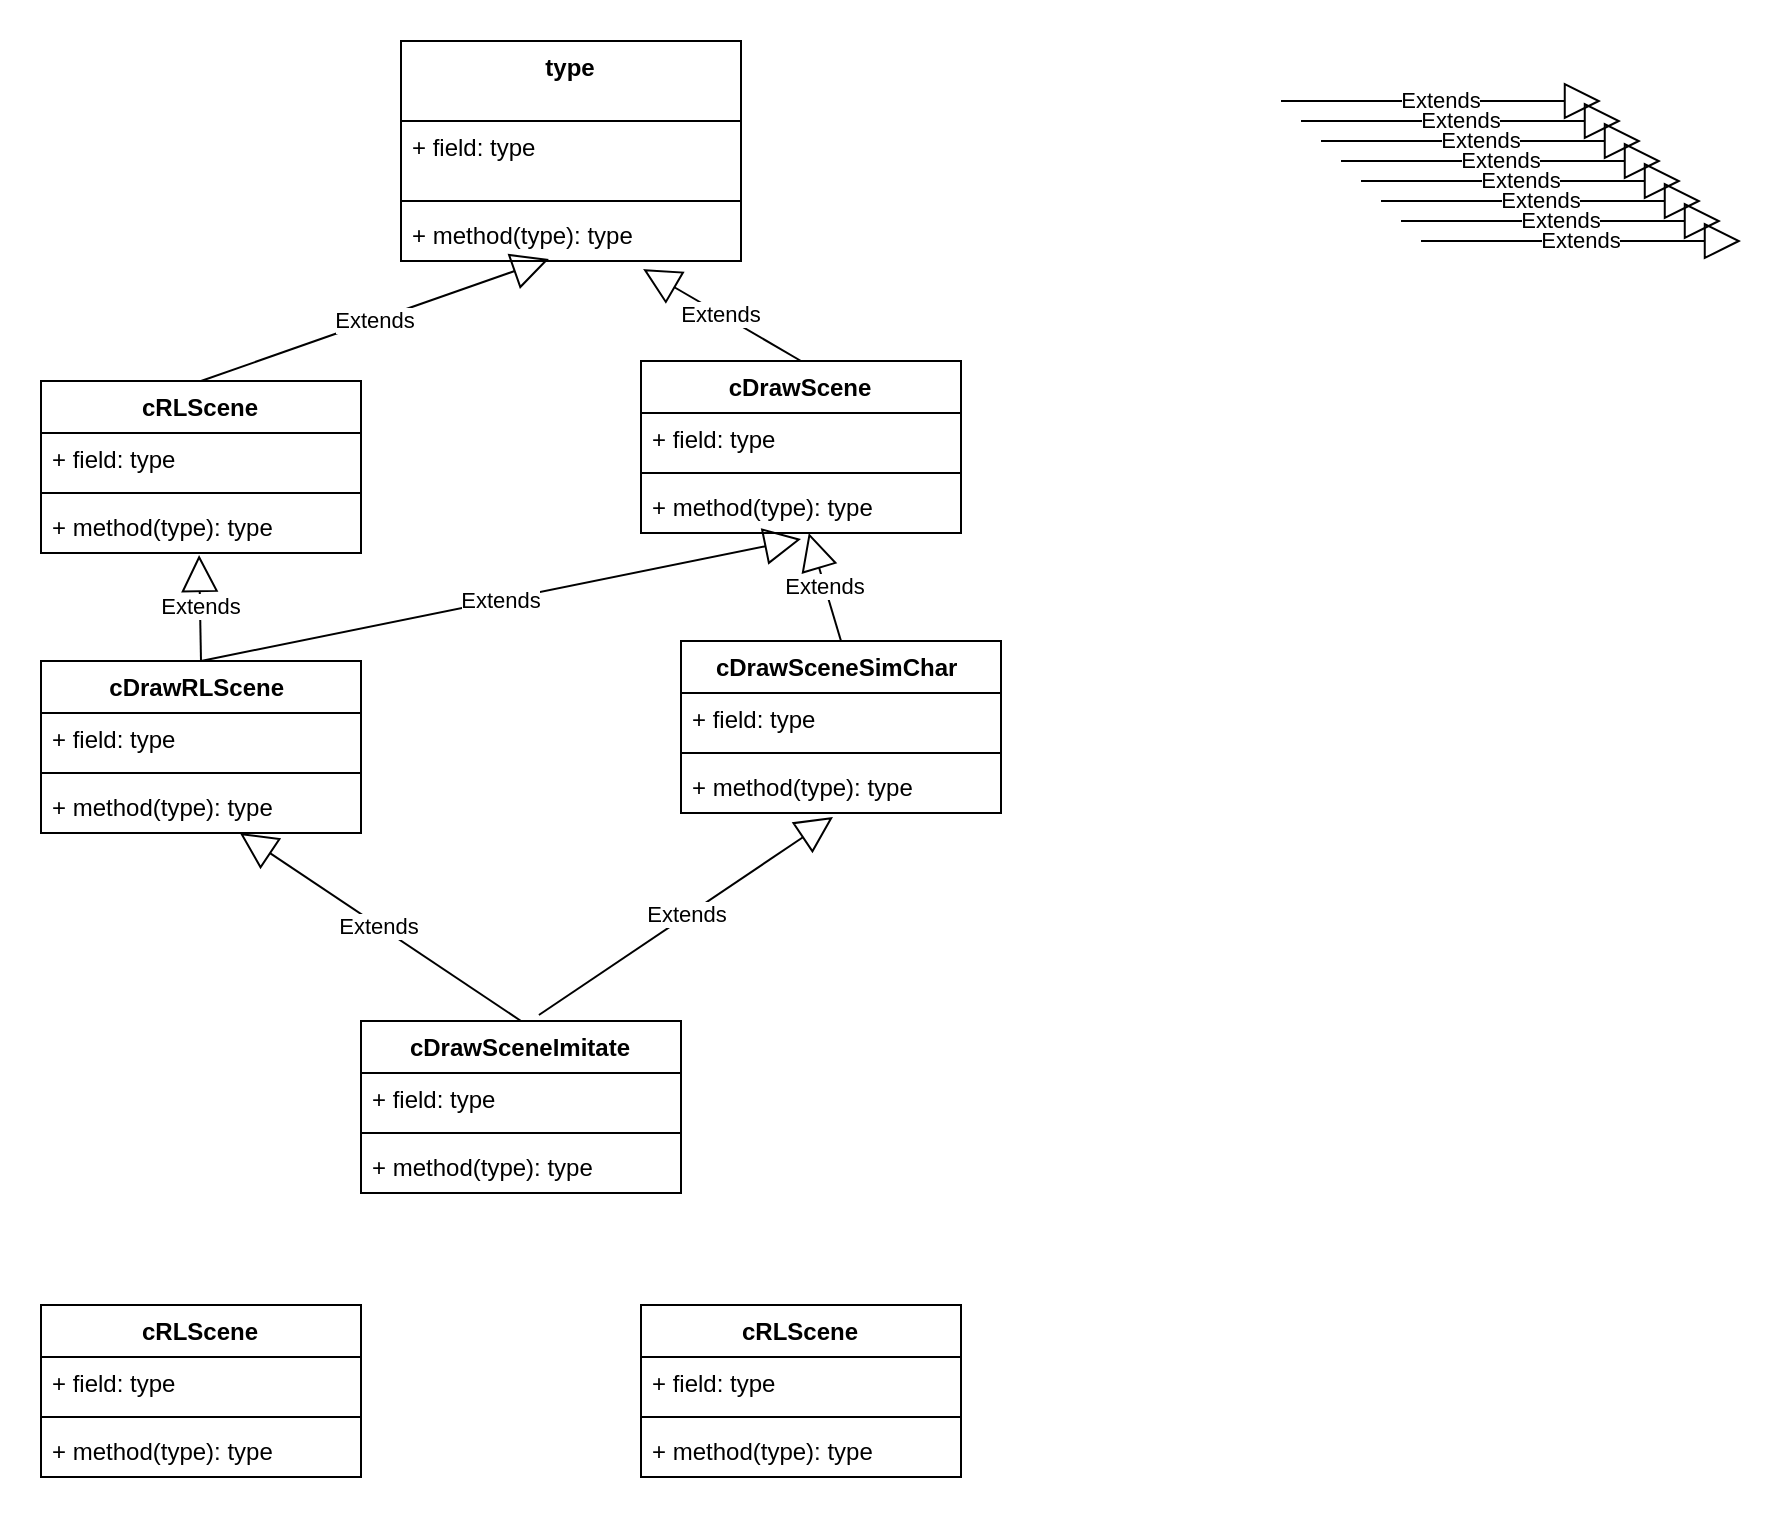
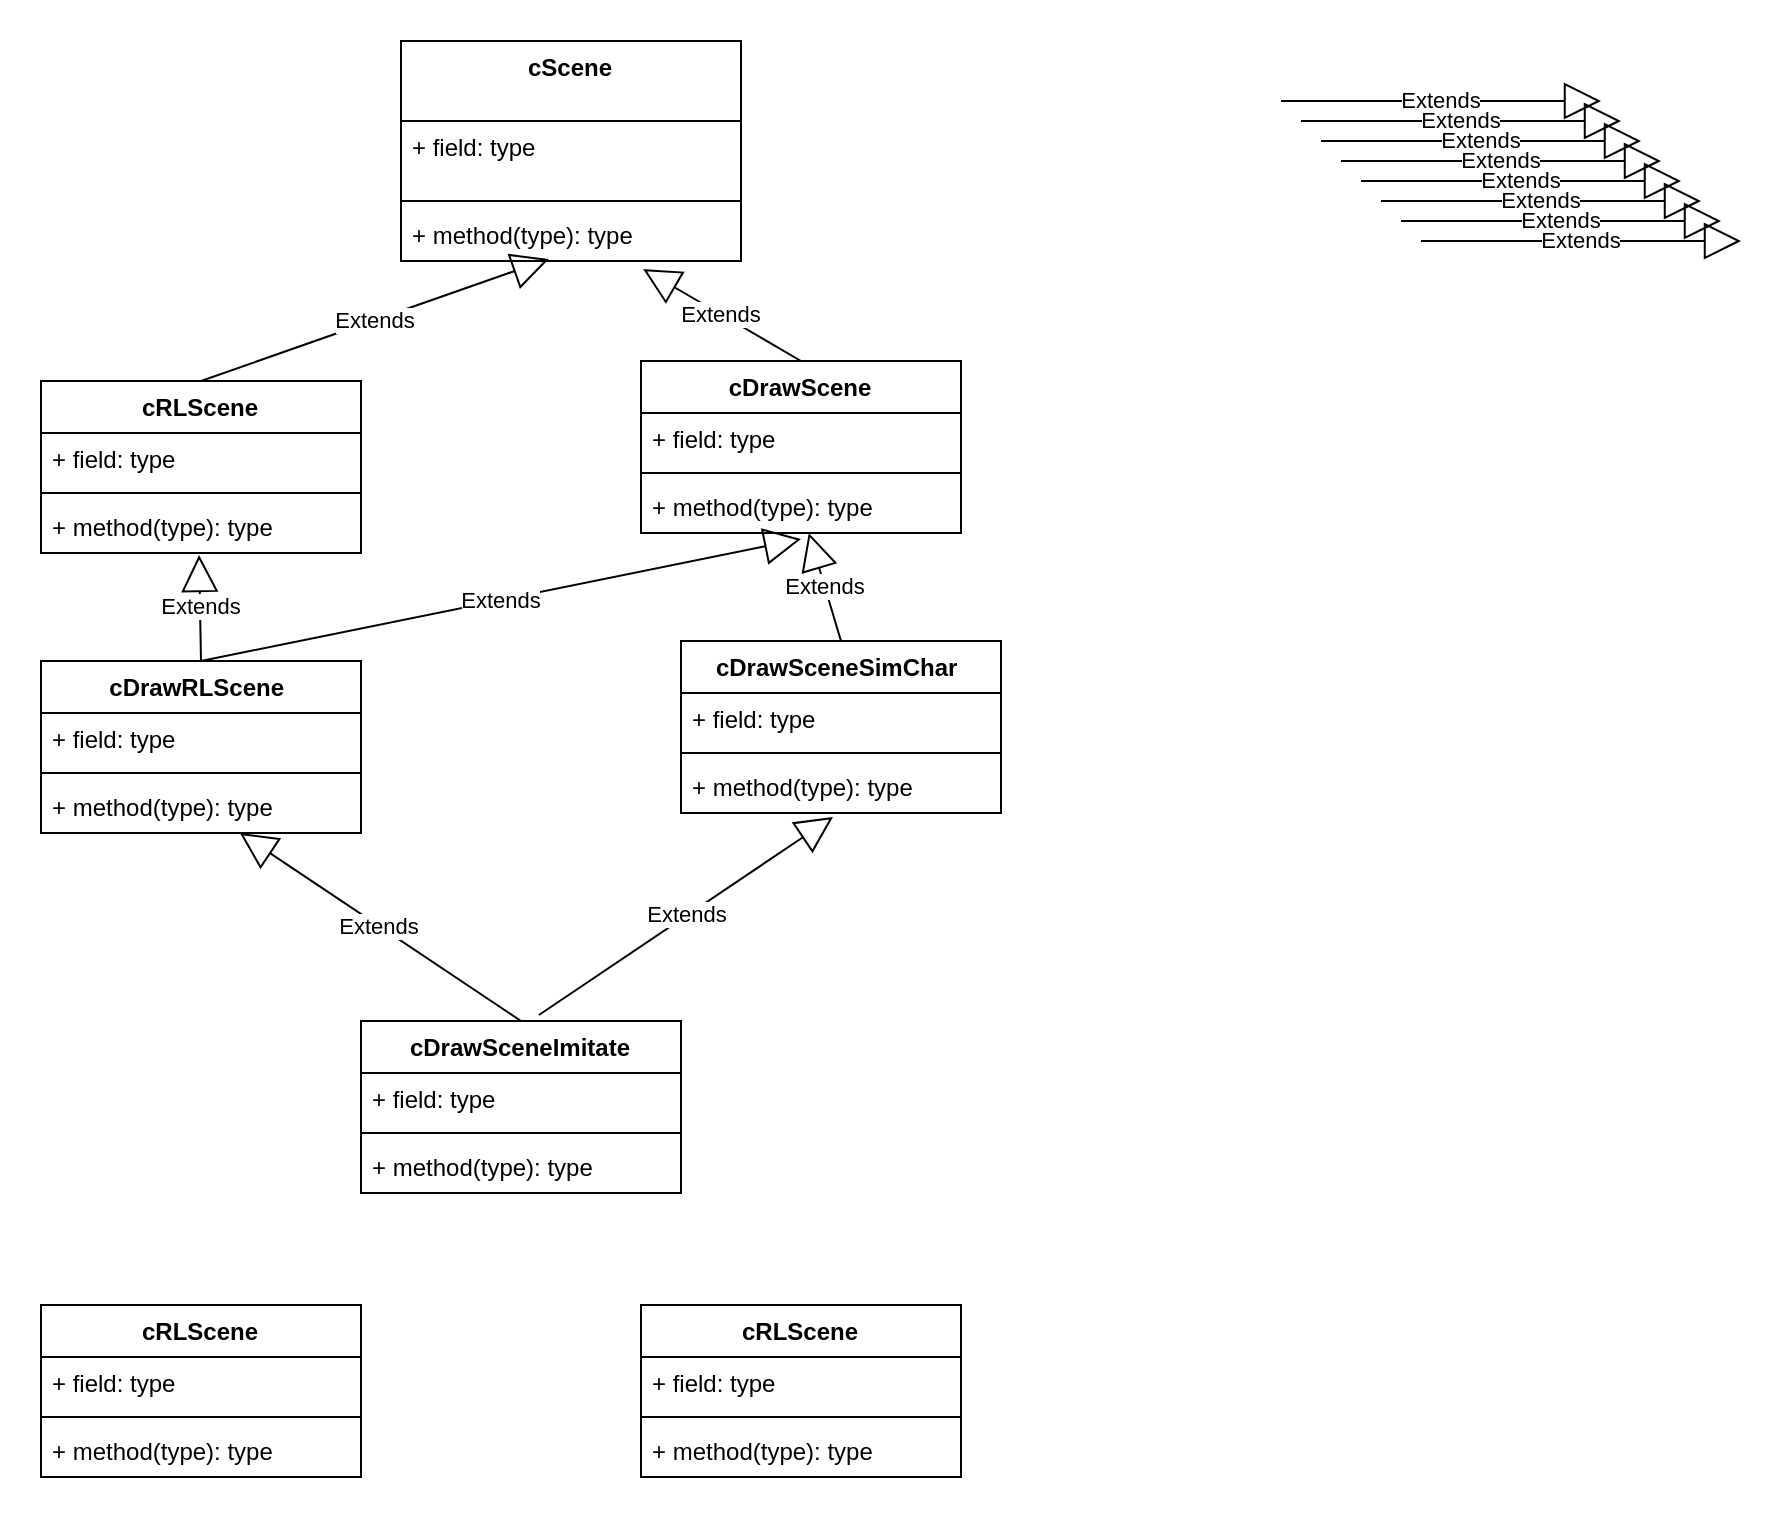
(570, 68) -> (570, 68)
